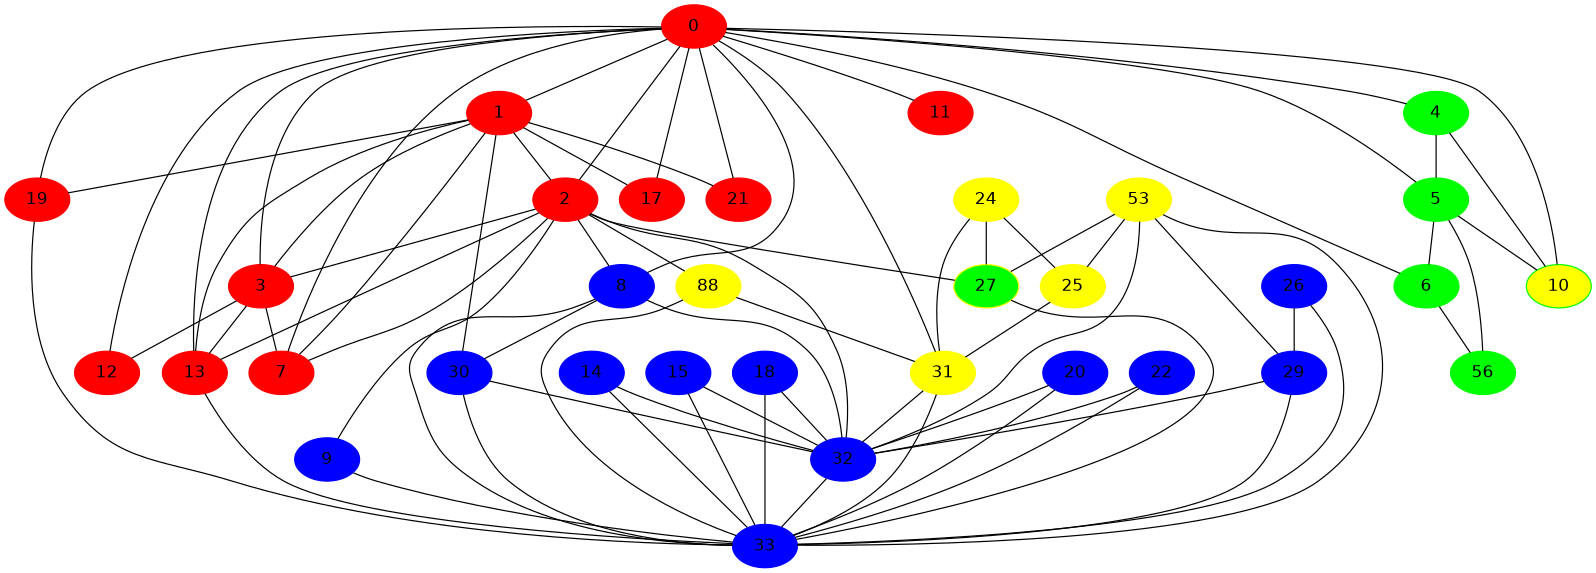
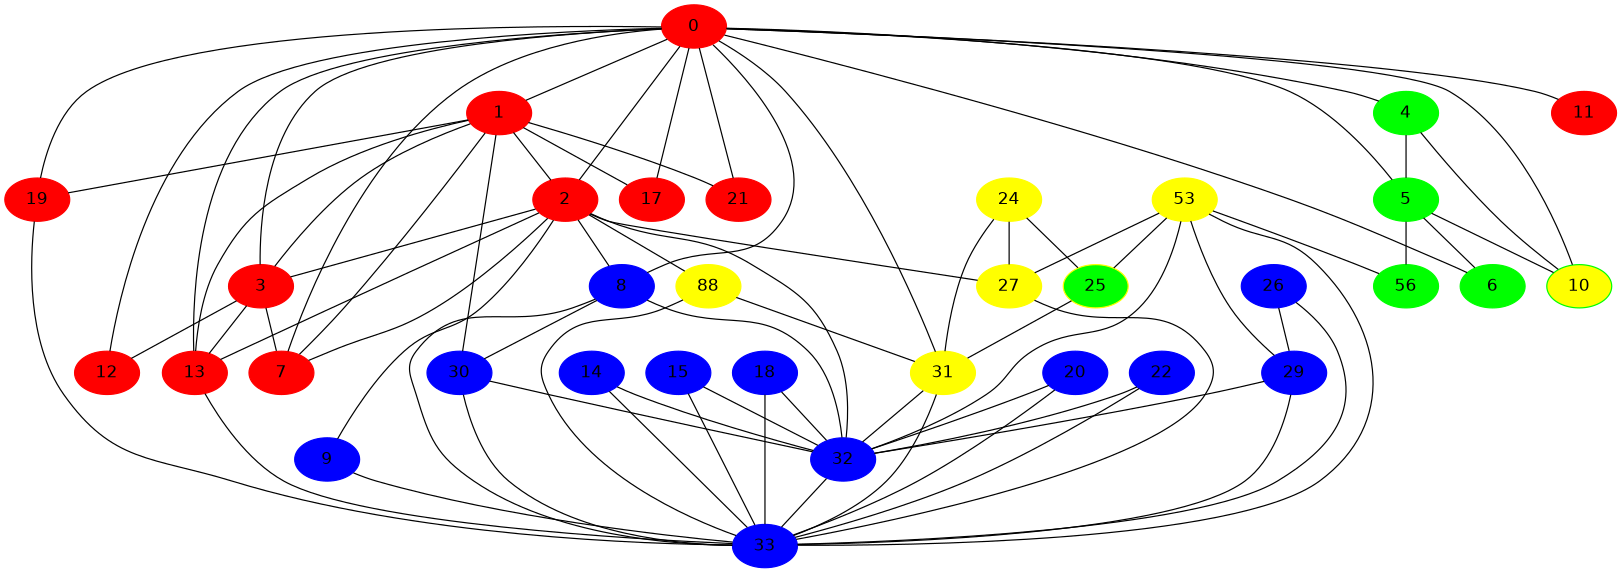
(986, 286) -> (1009, 286)
(1073, 286) -> (1096, 286)
(1455, 330) -> (1305, 245)
